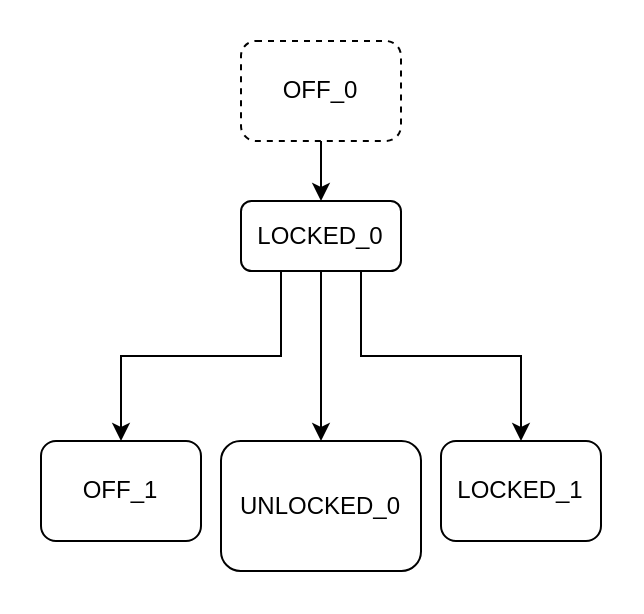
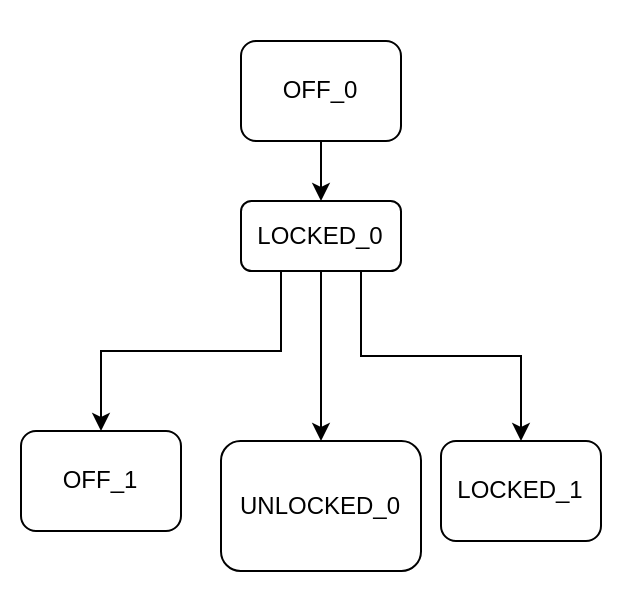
(321, 91) -> (321, 91)
(121, 491) -> (101, 481)
